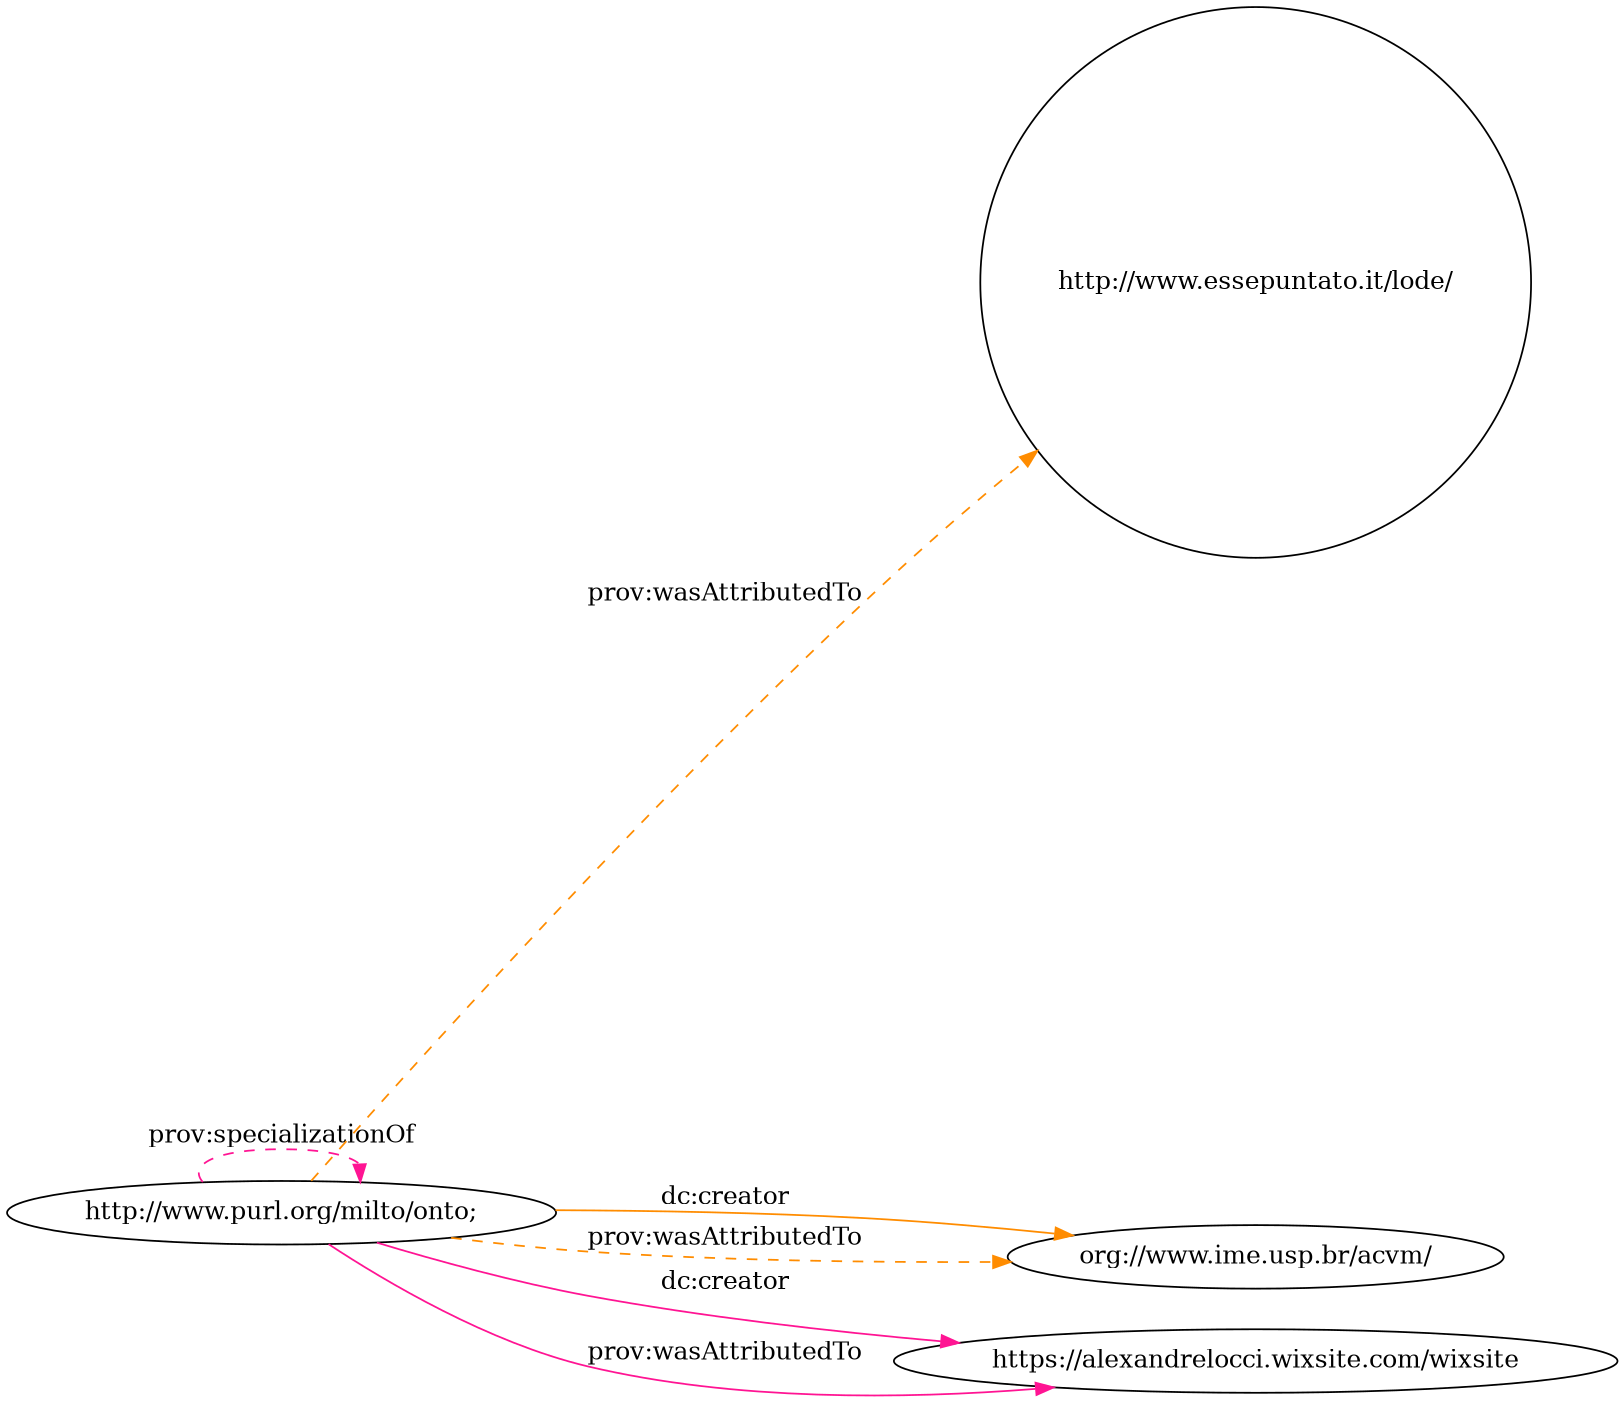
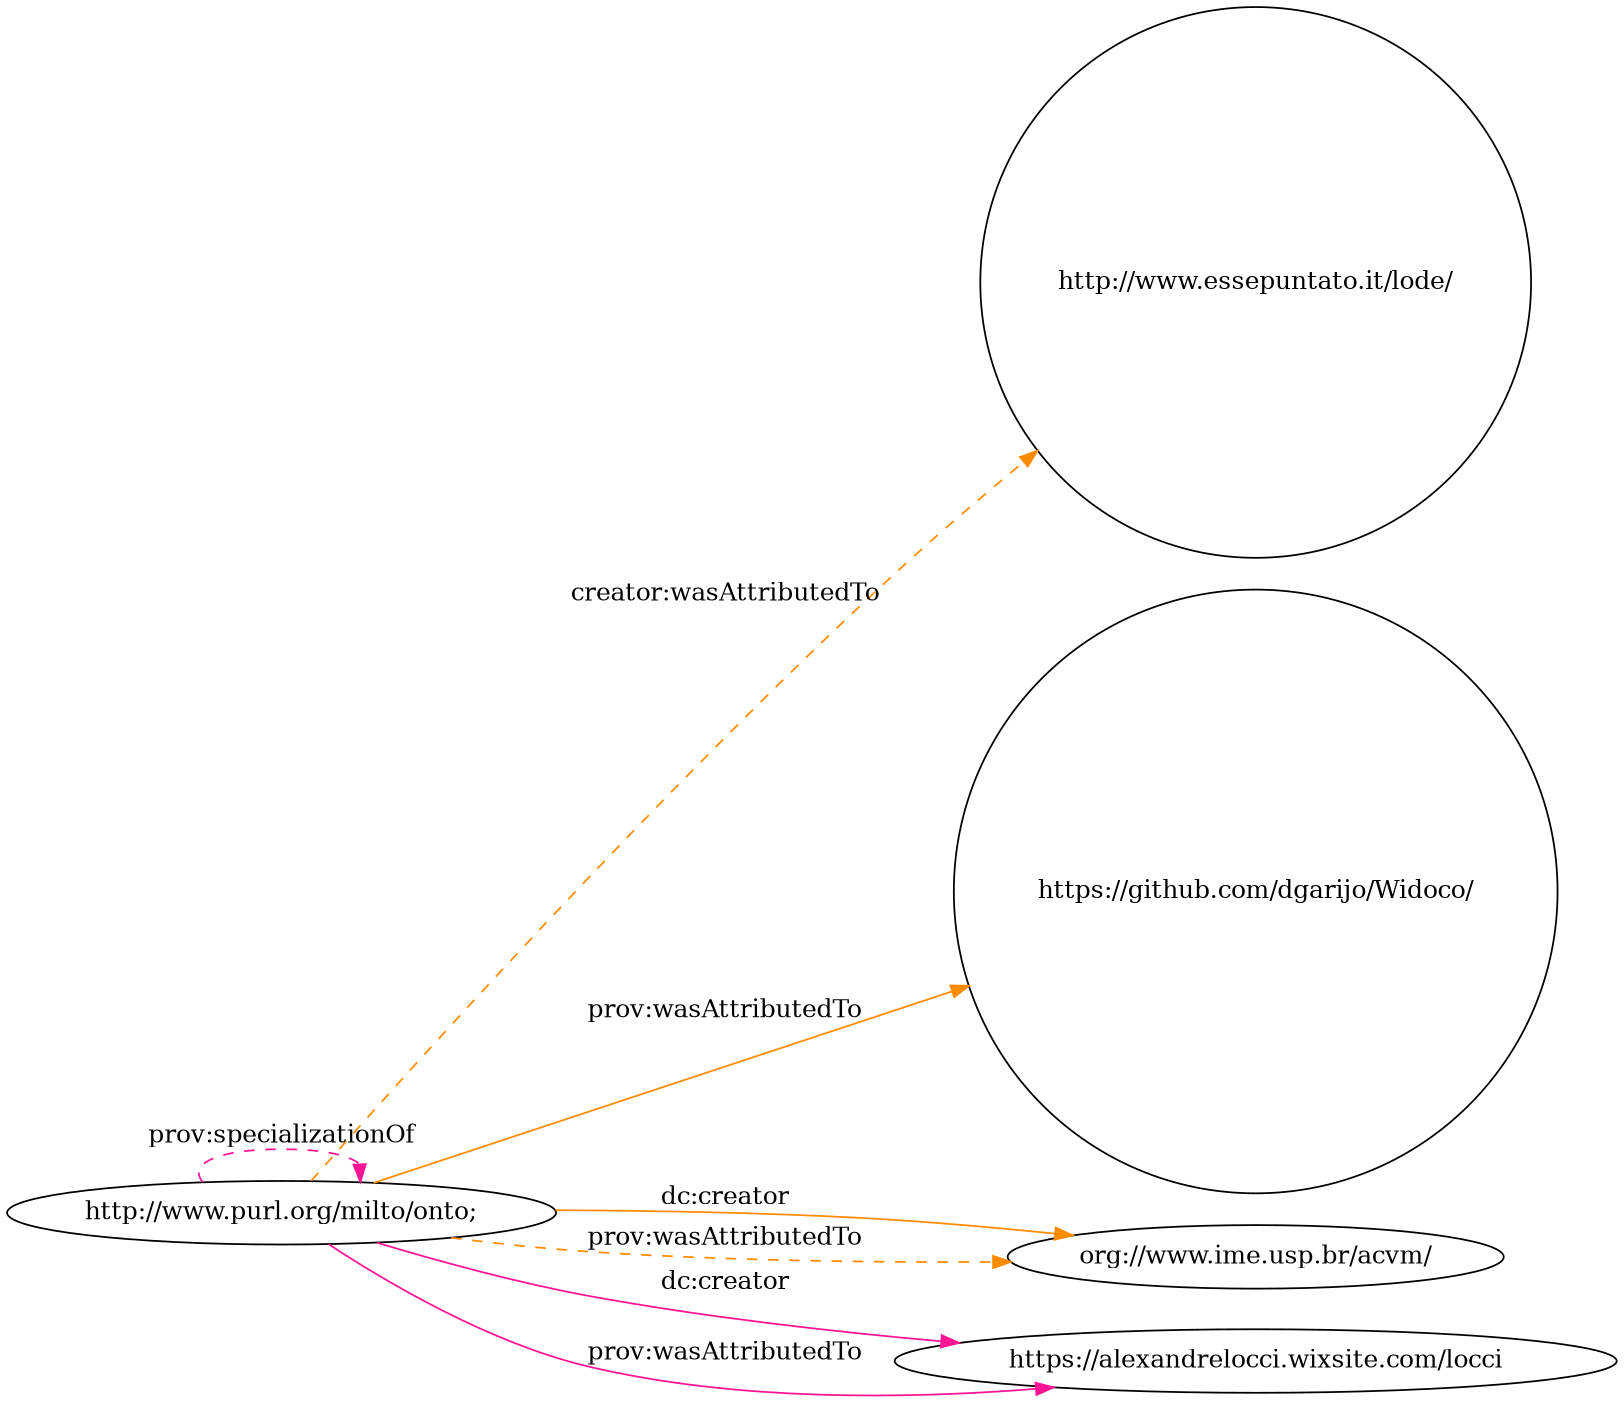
(725, 594) -> (725, 594)
none -> (1256, 891)
(1256, 1361) -> (1256, 1361)
